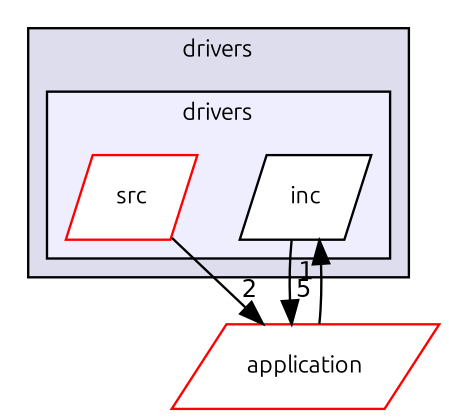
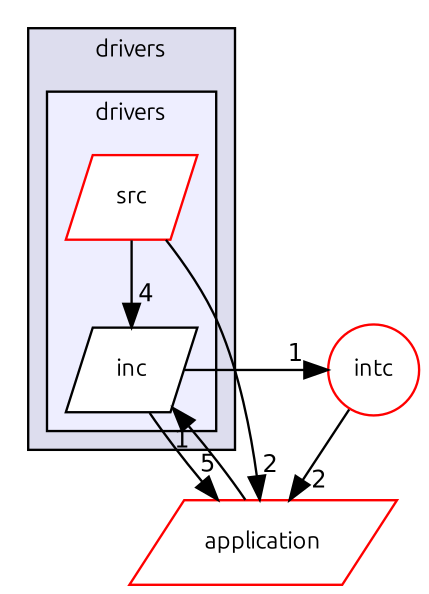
none -> (132, 272)
none -> (374, 370)
